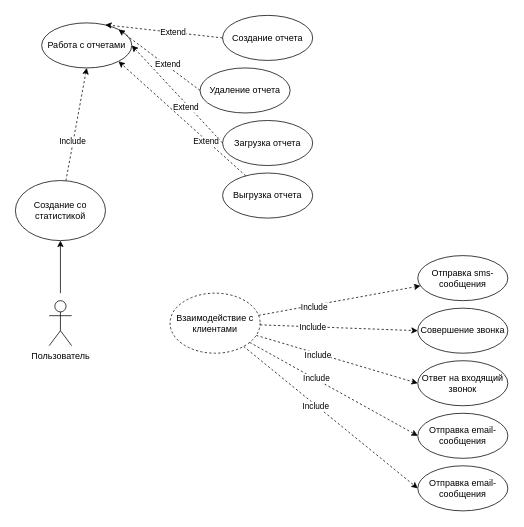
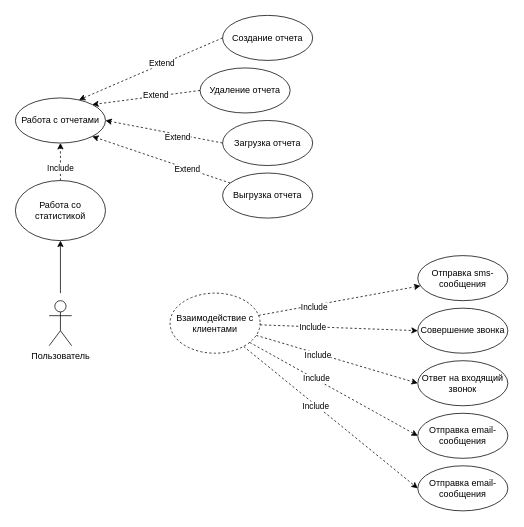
(87, 45) -> (60, 120)
(60, 210) -> (60, 210)
